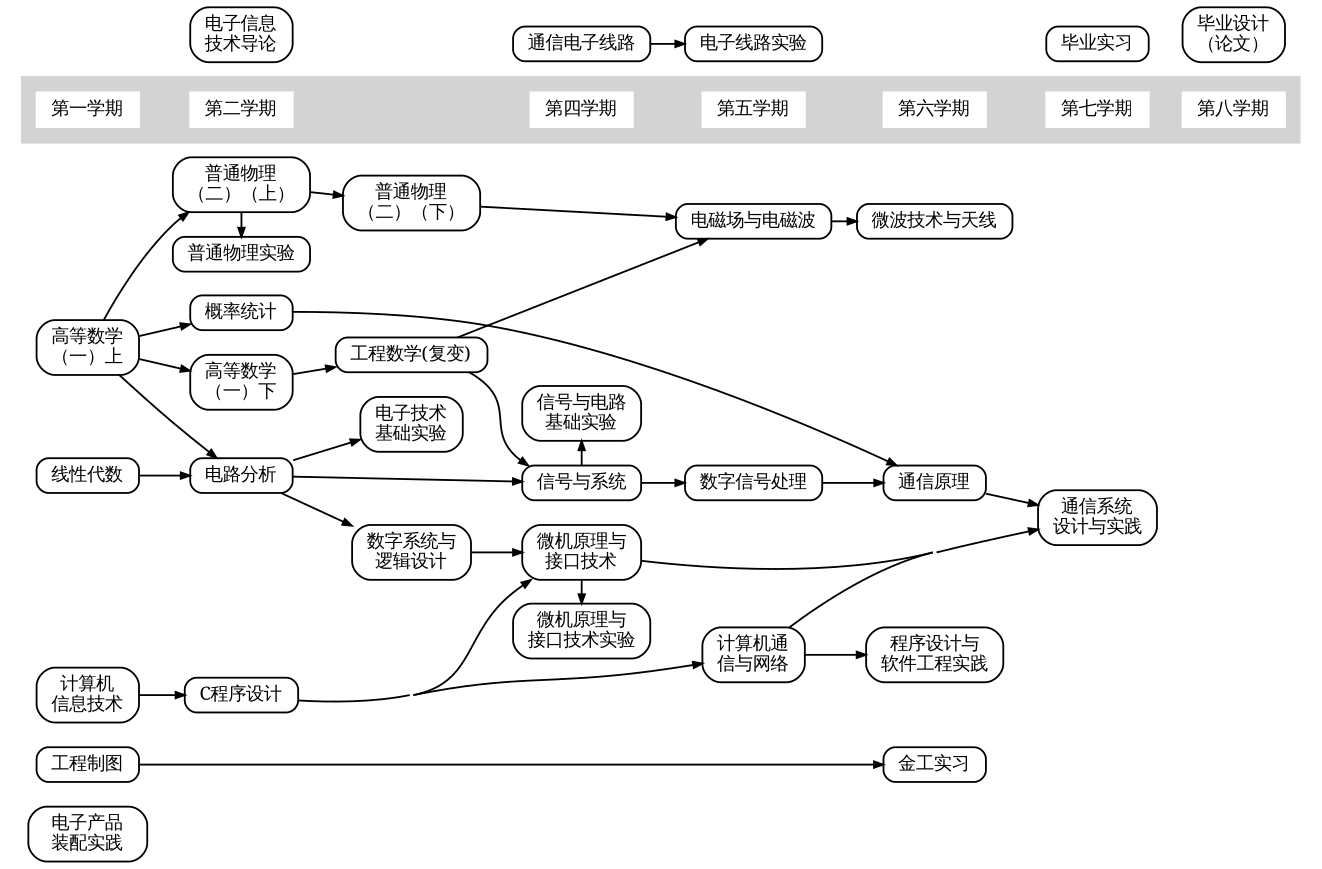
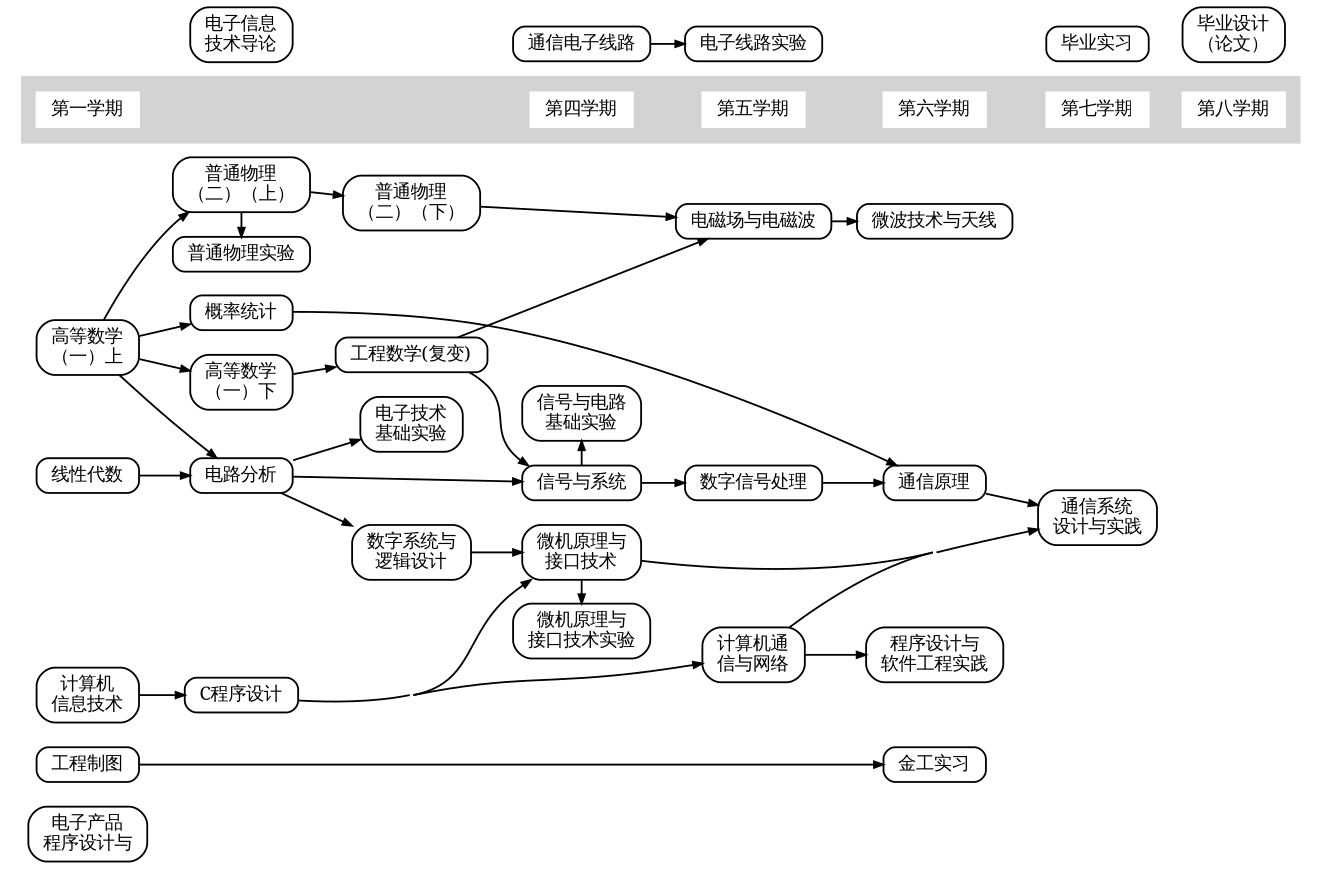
(241, 110) -> none
(88, 834) -> (88, 834)
